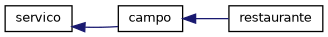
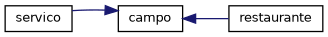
(102, 27) -> (89, 10)
